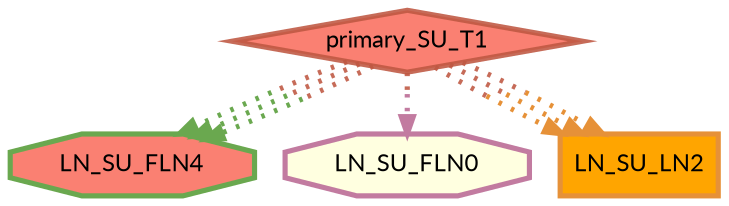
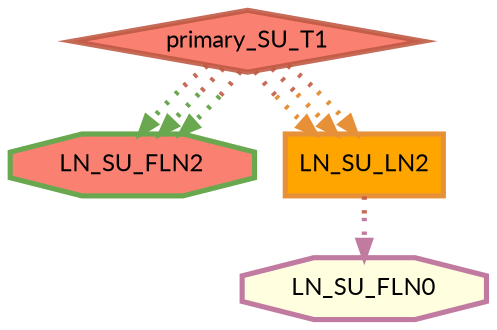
(407, 95) -> (364, 218)
(132, 165) -> (132, 165)
